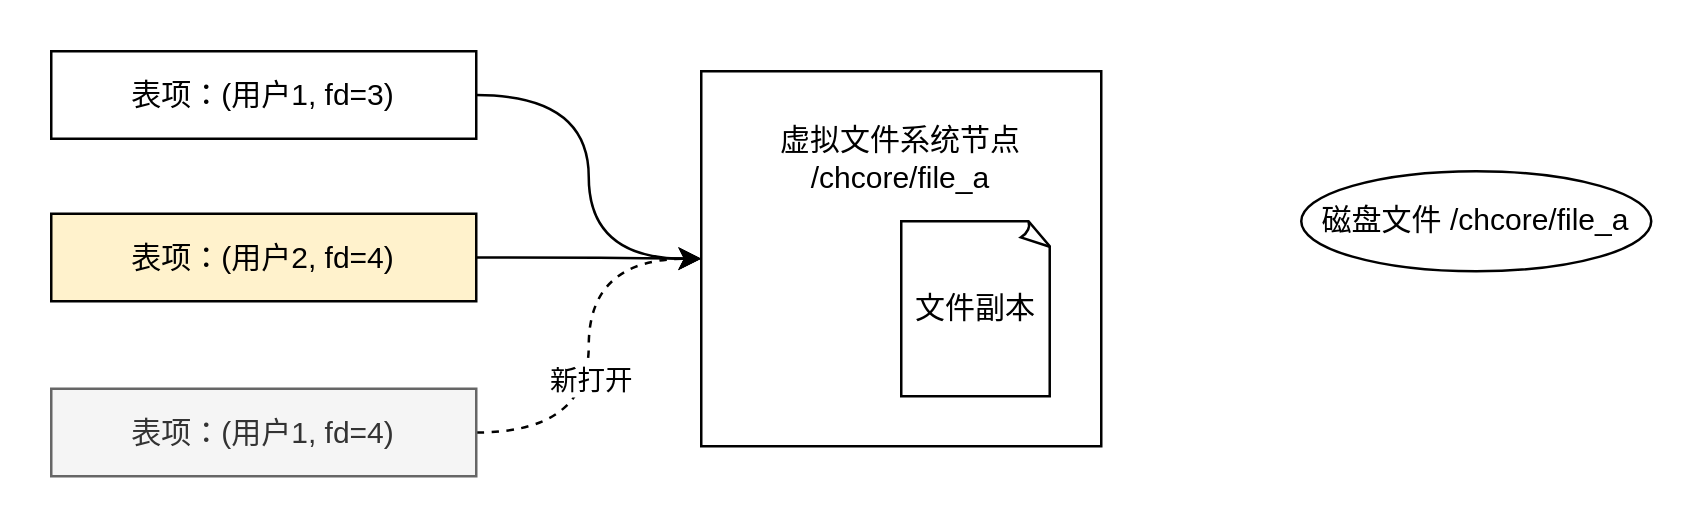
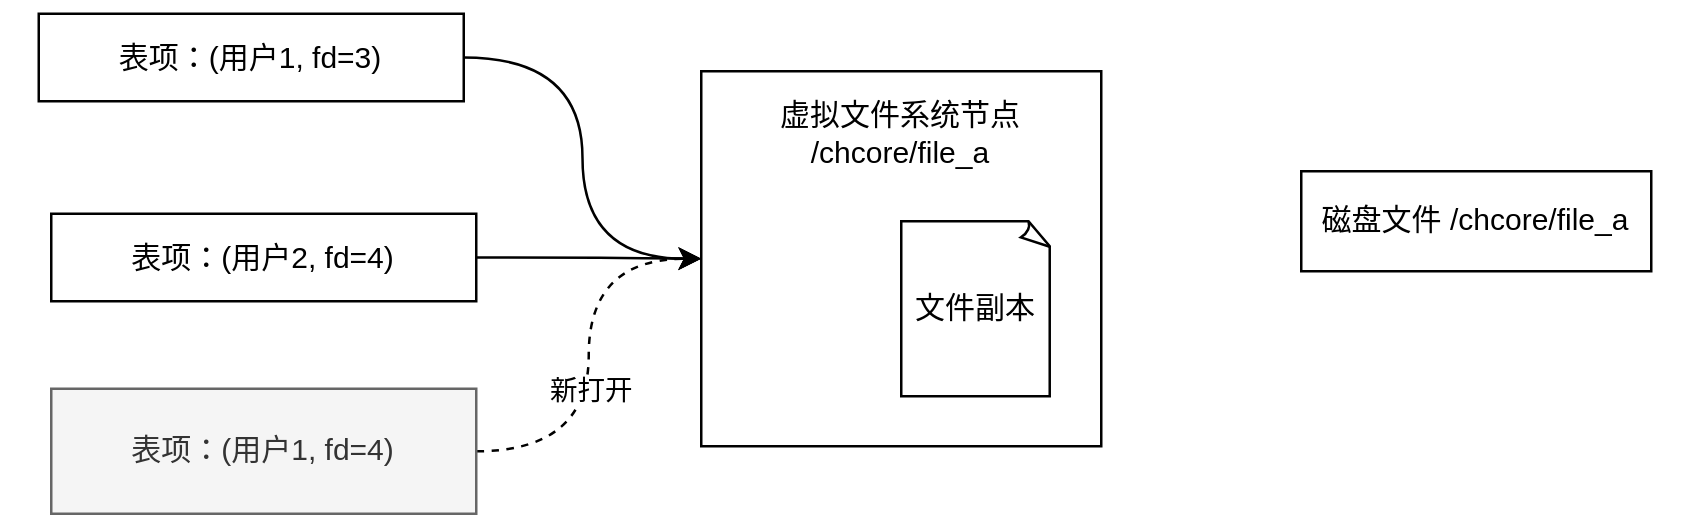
(264, 95) -> (251, 58)
(901, 159) -> (901, 134)
(1476, 221) -> (1476, 221)
(264, 258) -> (264, 258)
(264, 433) -> (264, 451)
